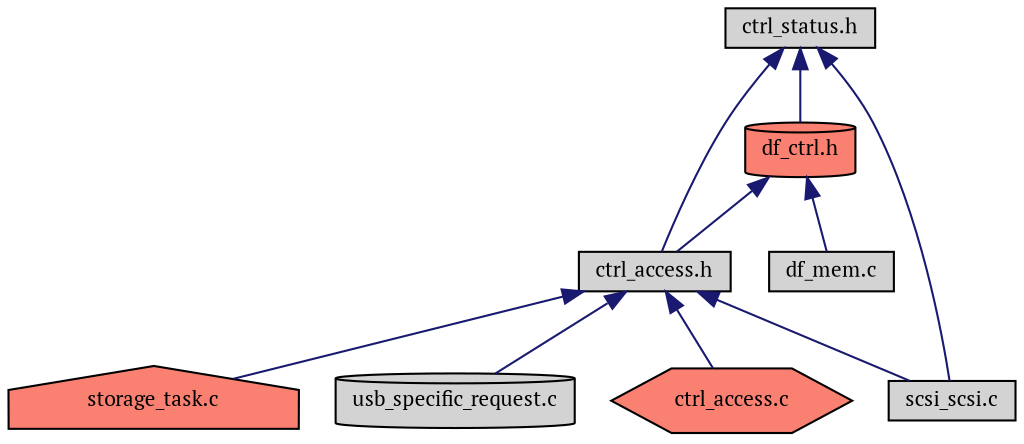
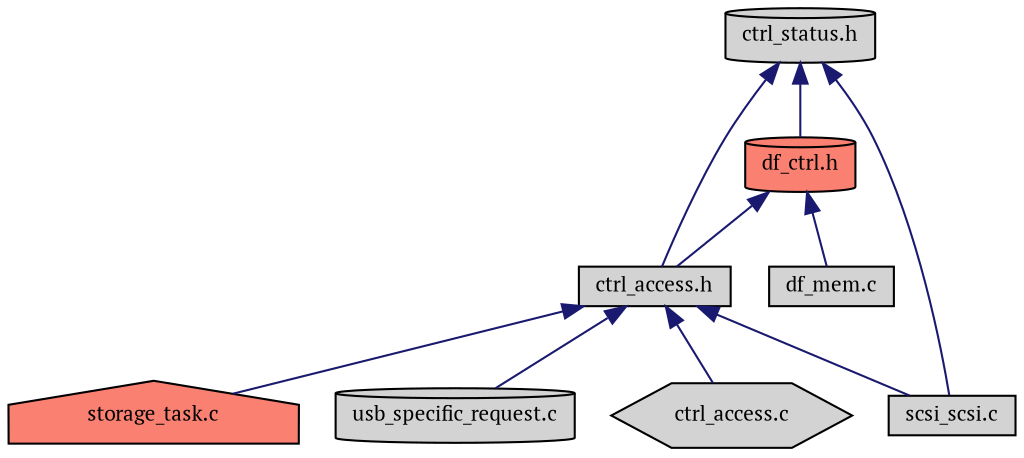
(800, 28) -> (800, 35)
(732, 401) -> (732, 416)
